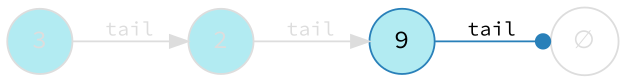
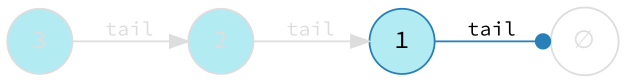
(402, 41) -> (402, 41)
